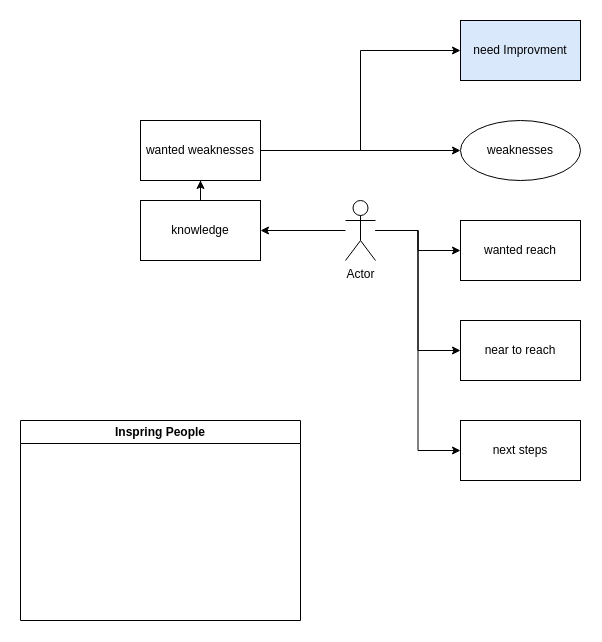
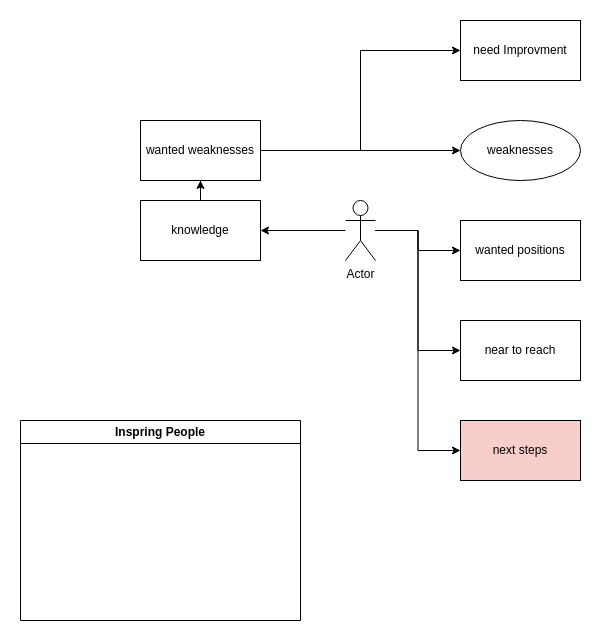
(521, 51) -> (521, 51)
(521, 251) -> (521, 251)
(521, 451) -> (521, 451)
